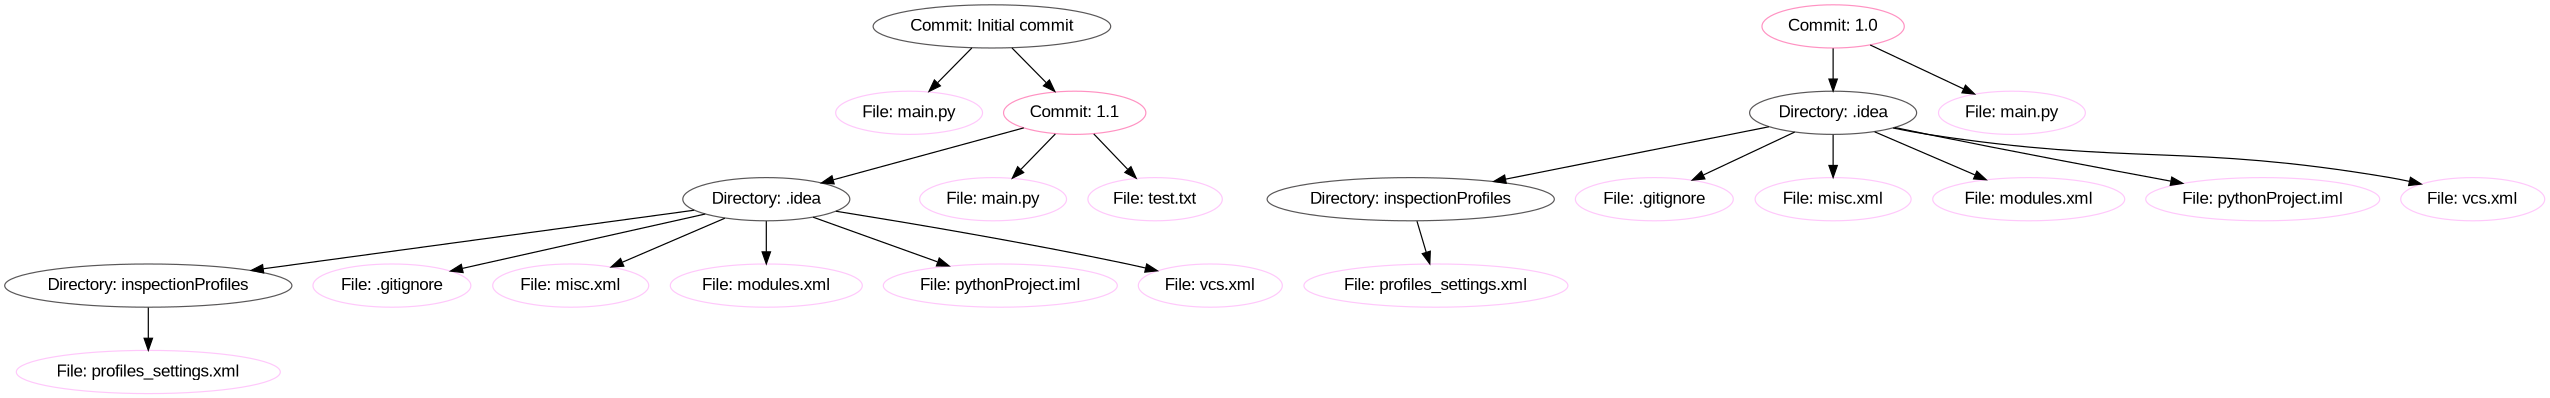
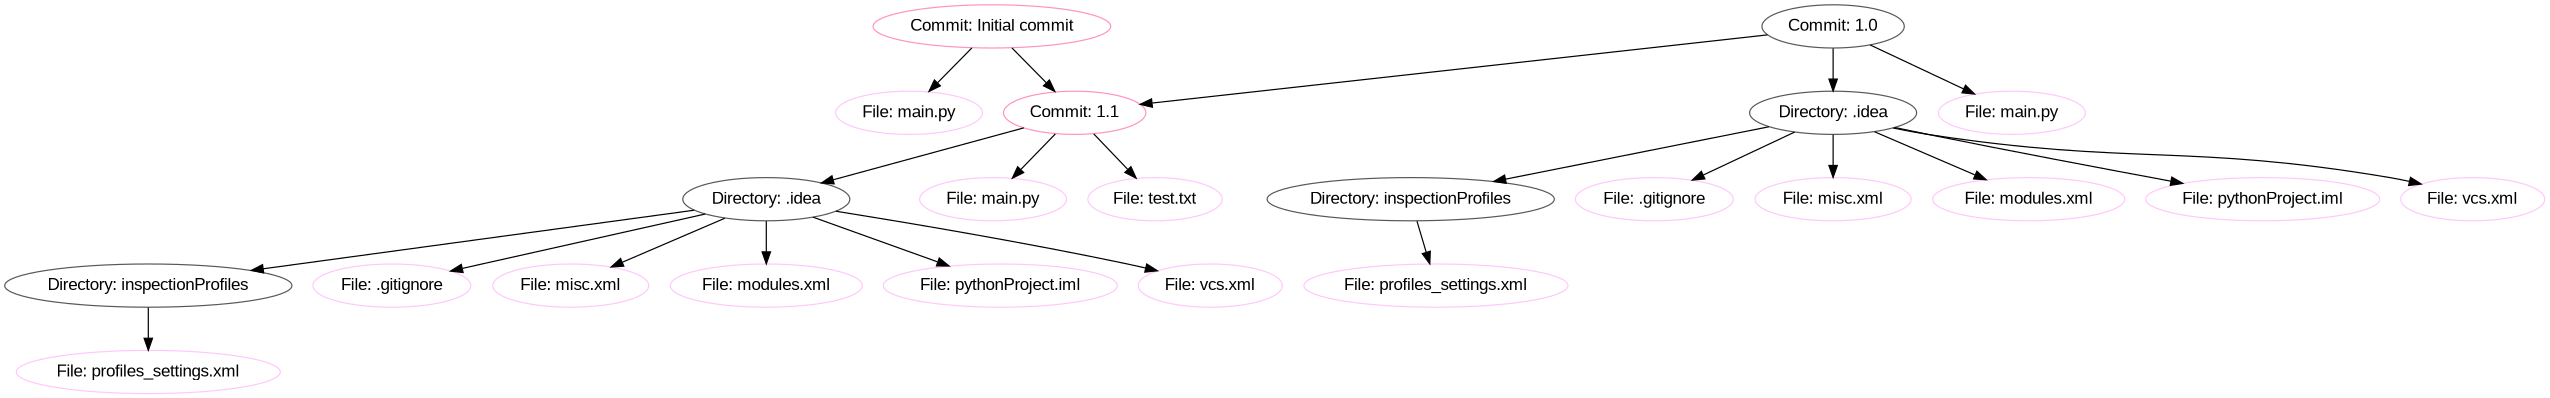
(992, 26) -> (992, 26)
(1833, 26) -> (1833, 26)
none -> (1460, 69)
